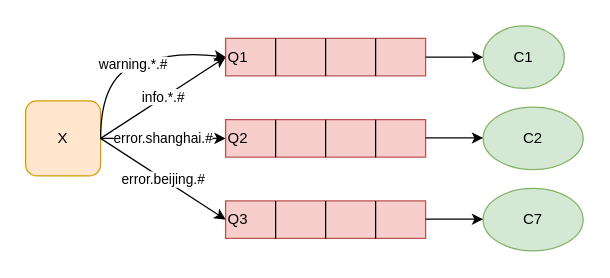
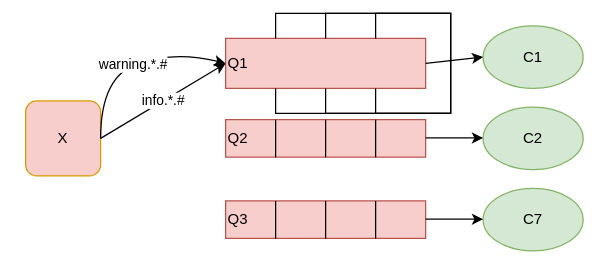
(326, 57) -> (326, 63)
(524, 57) -> (533, 57)
(63, 138) -> (63, 138)
(161, 138) -> none
(162, 178) -> none
